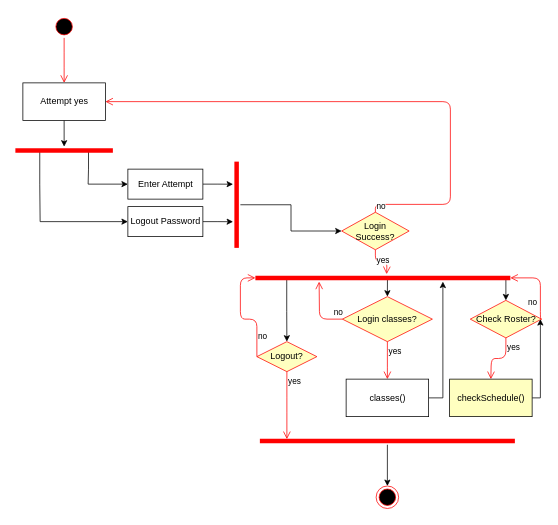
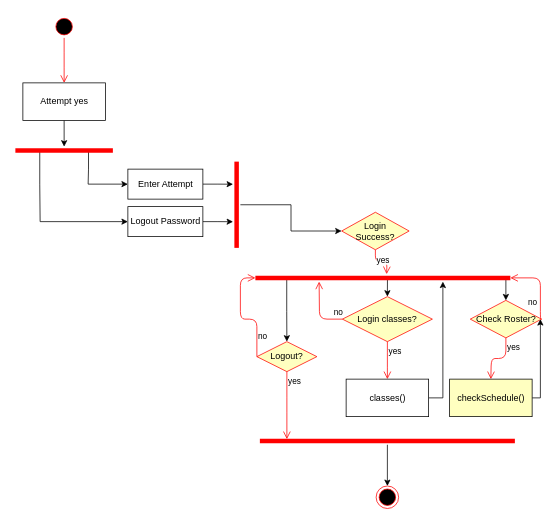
(366, 102) -> none
